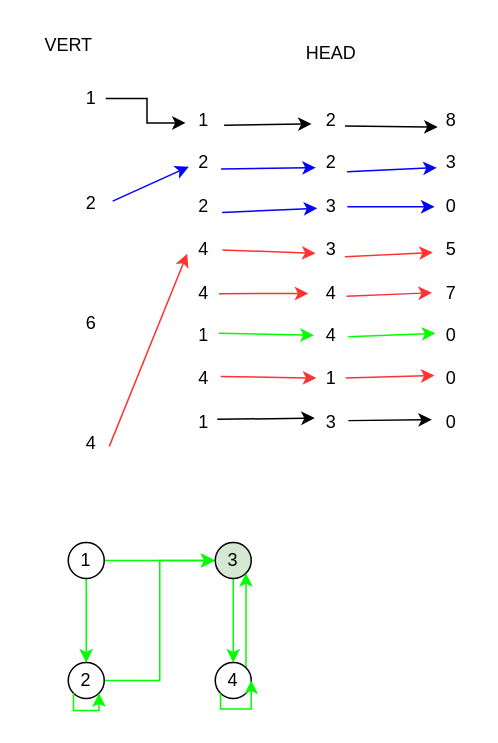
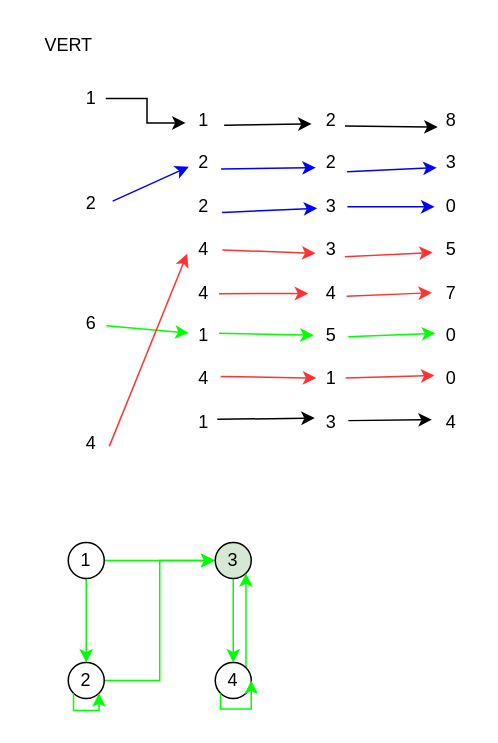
(331, 53) -> none
(332, 271) -> (332, 271)
(452, 271) -> (452, 271)
none -> (142, 329)
